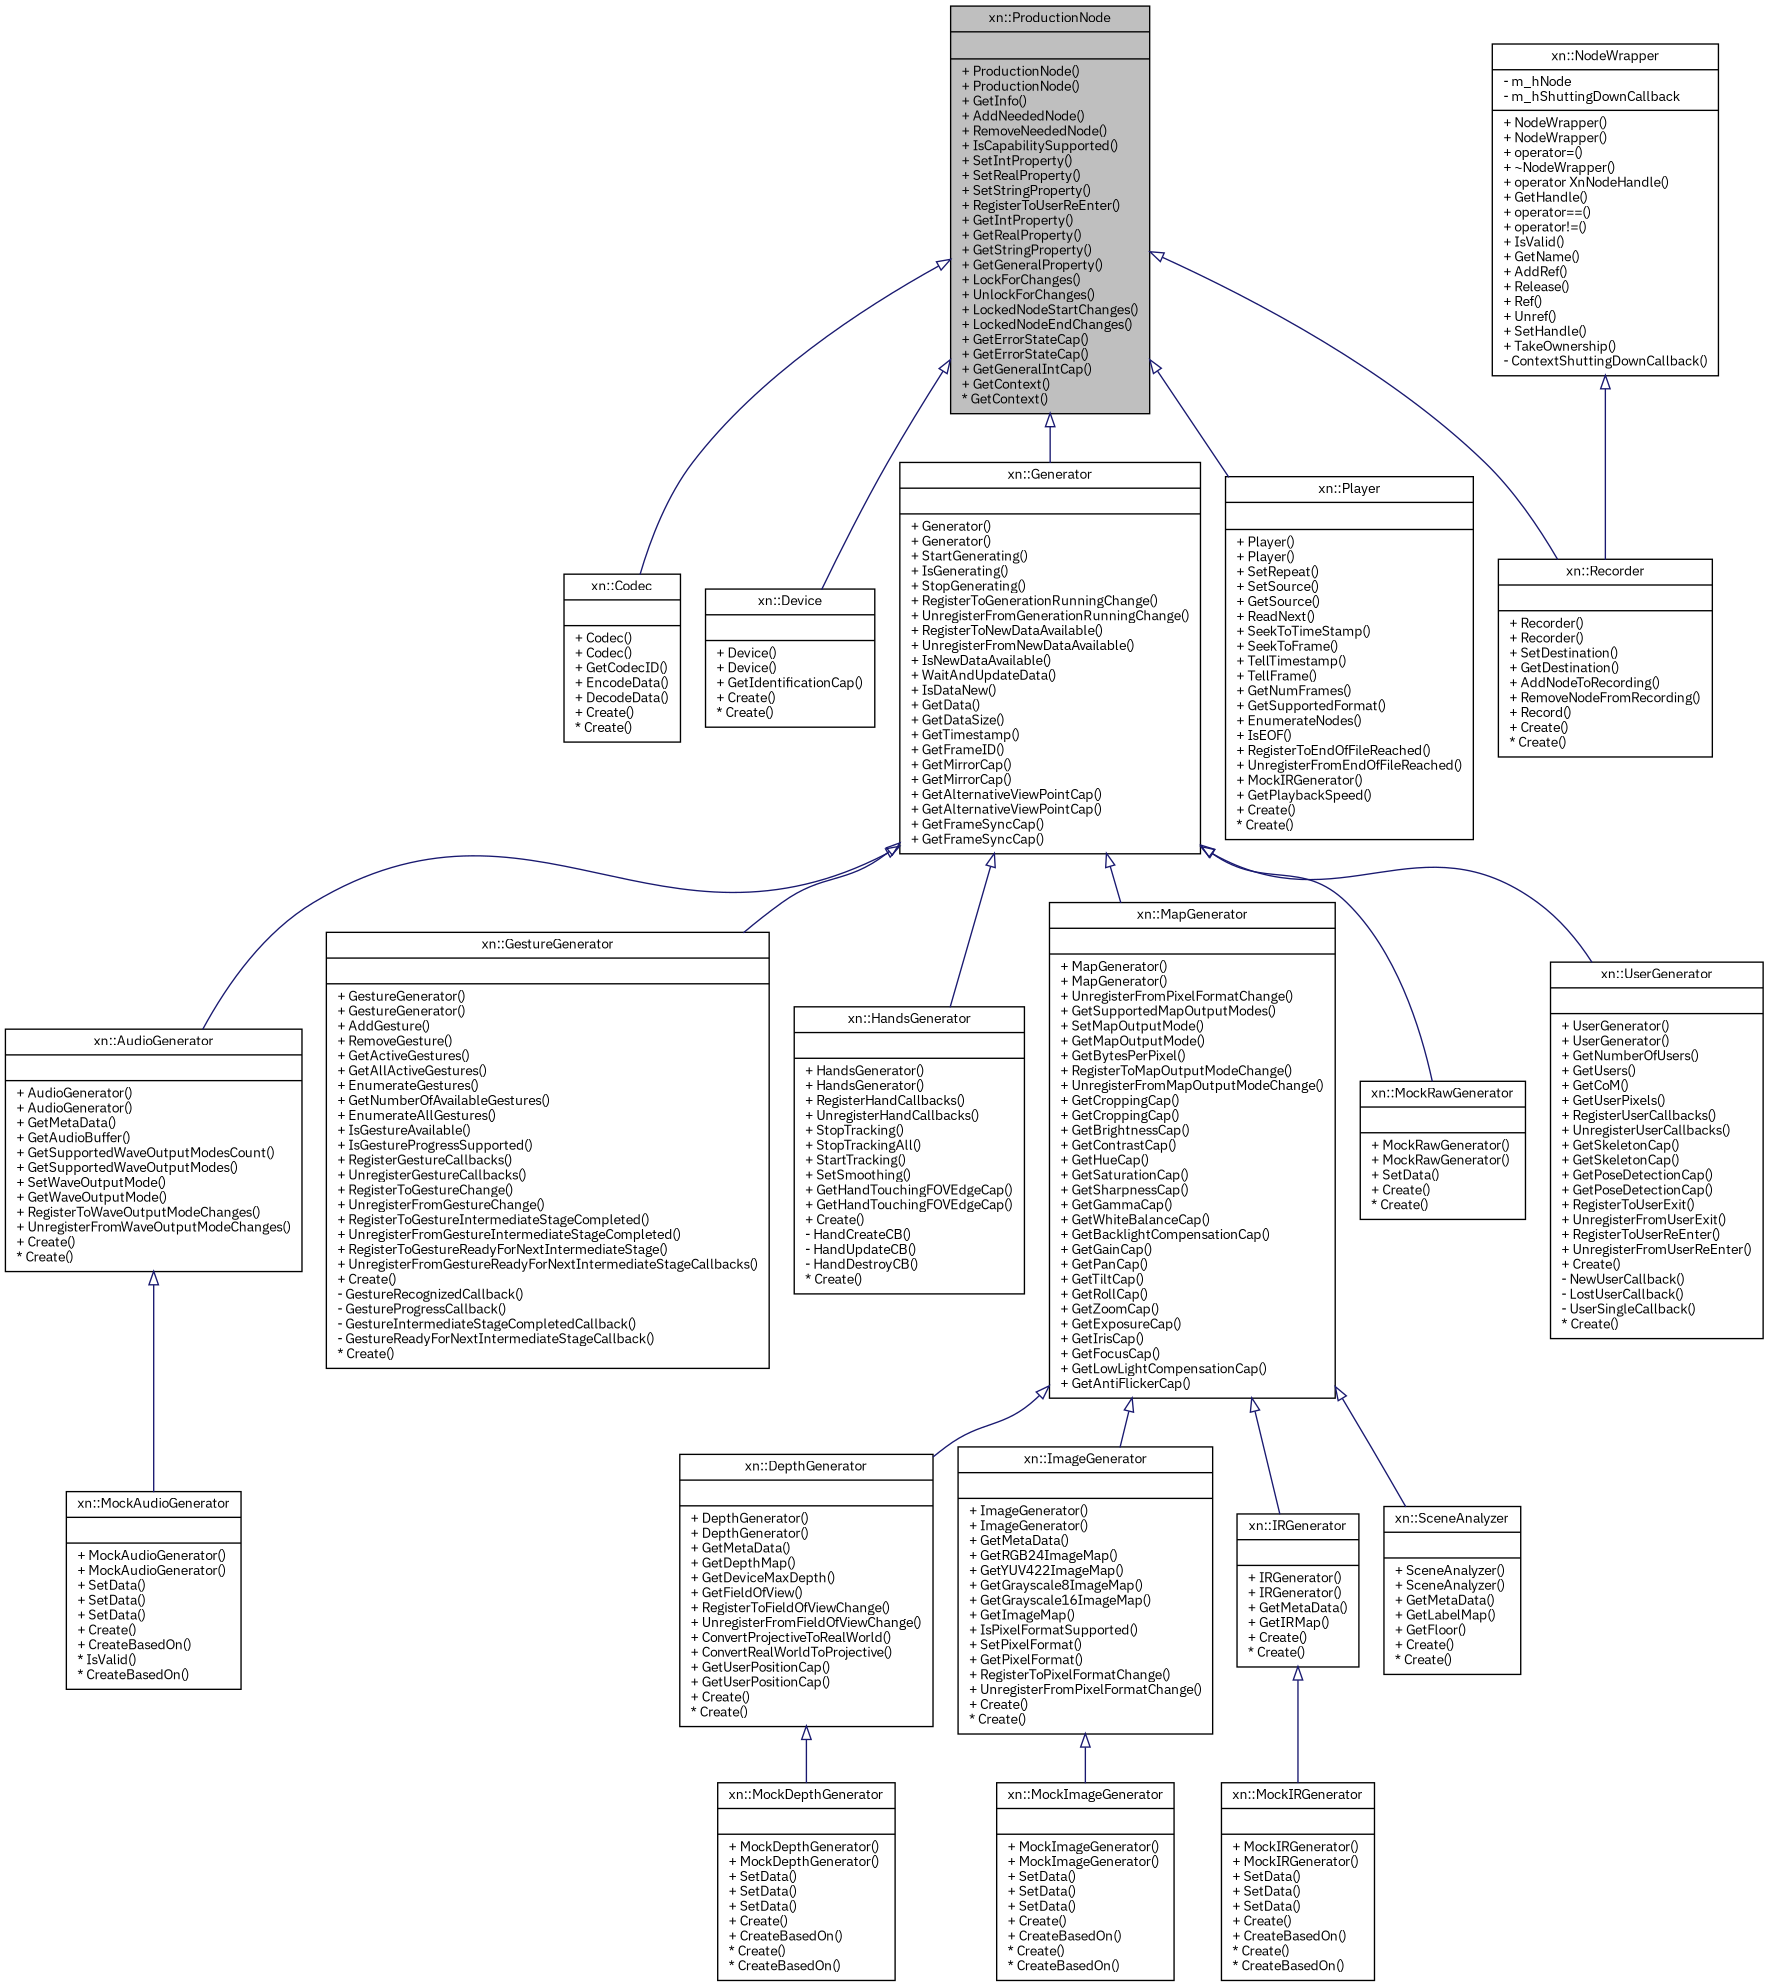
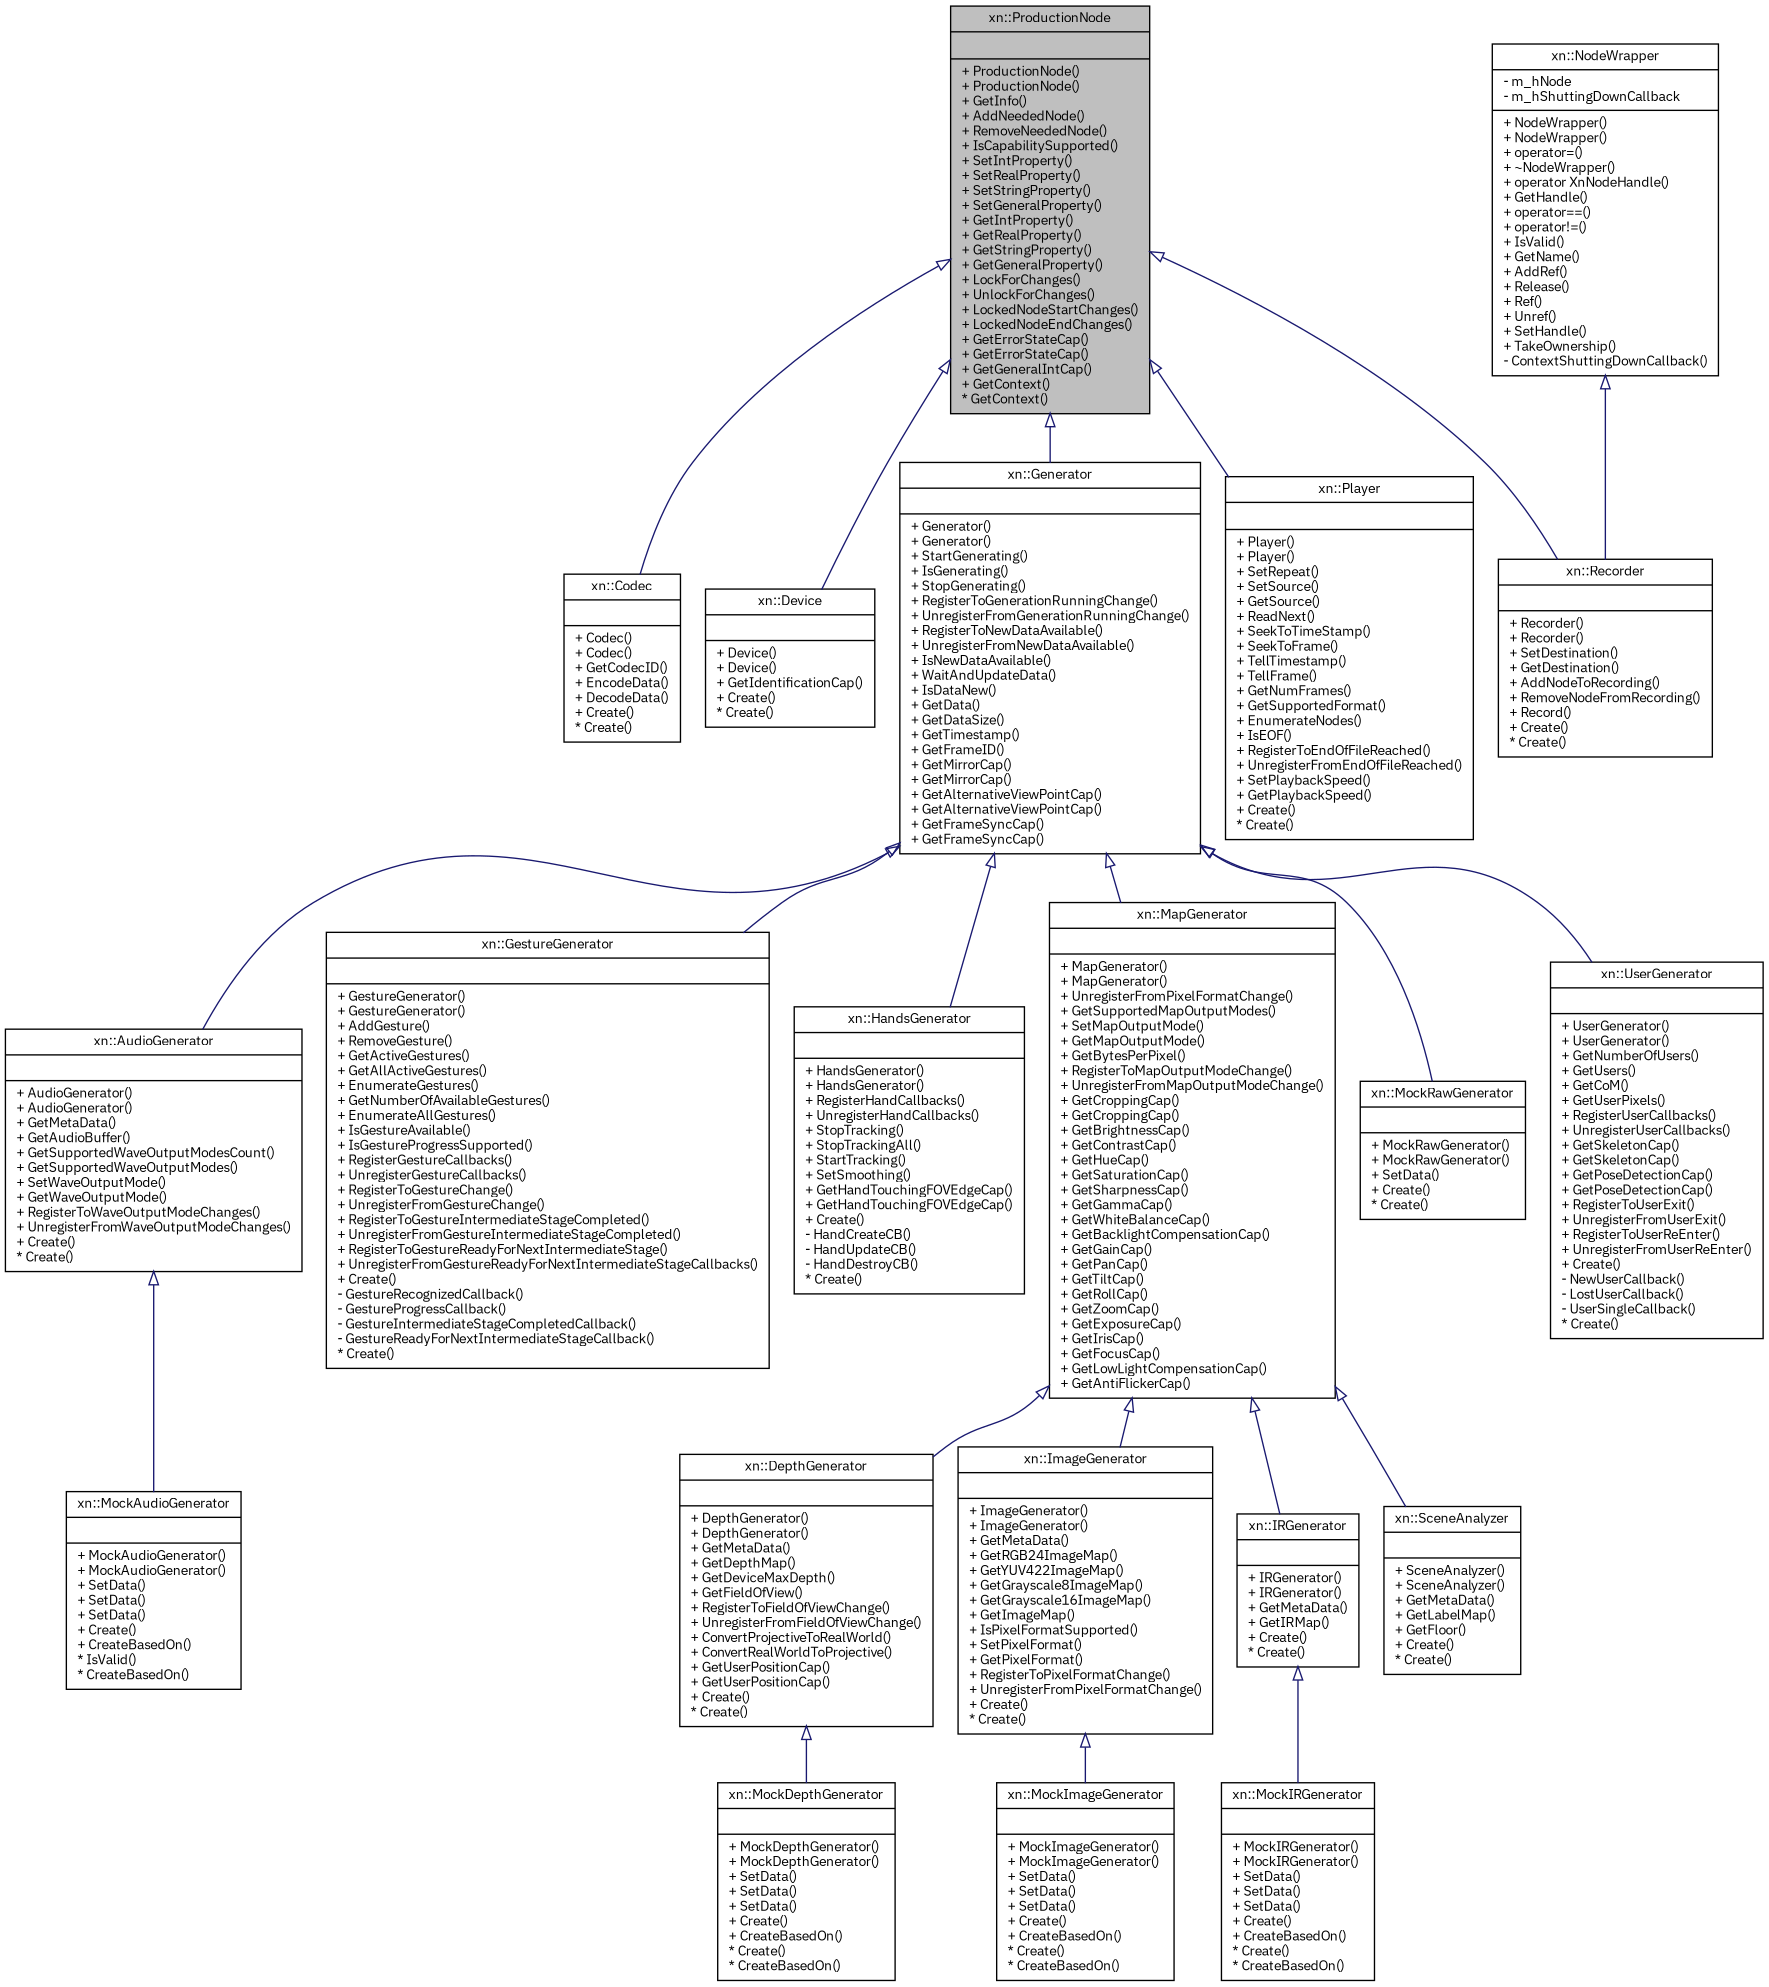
(1041, 206) -> (1032, 206)
(1300, 781) -> (1304, 781)
